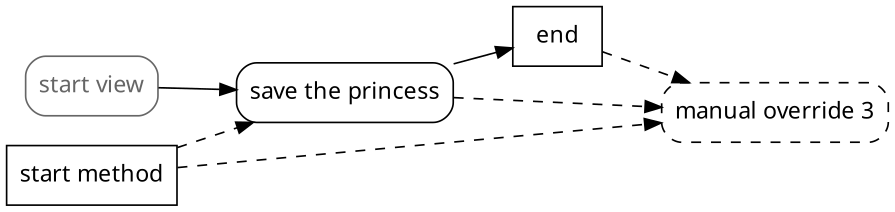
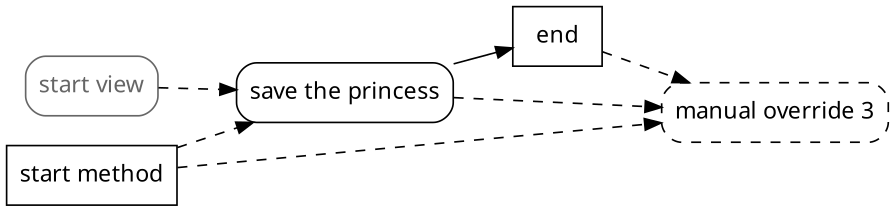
(189, 89) -> (189, 89)
